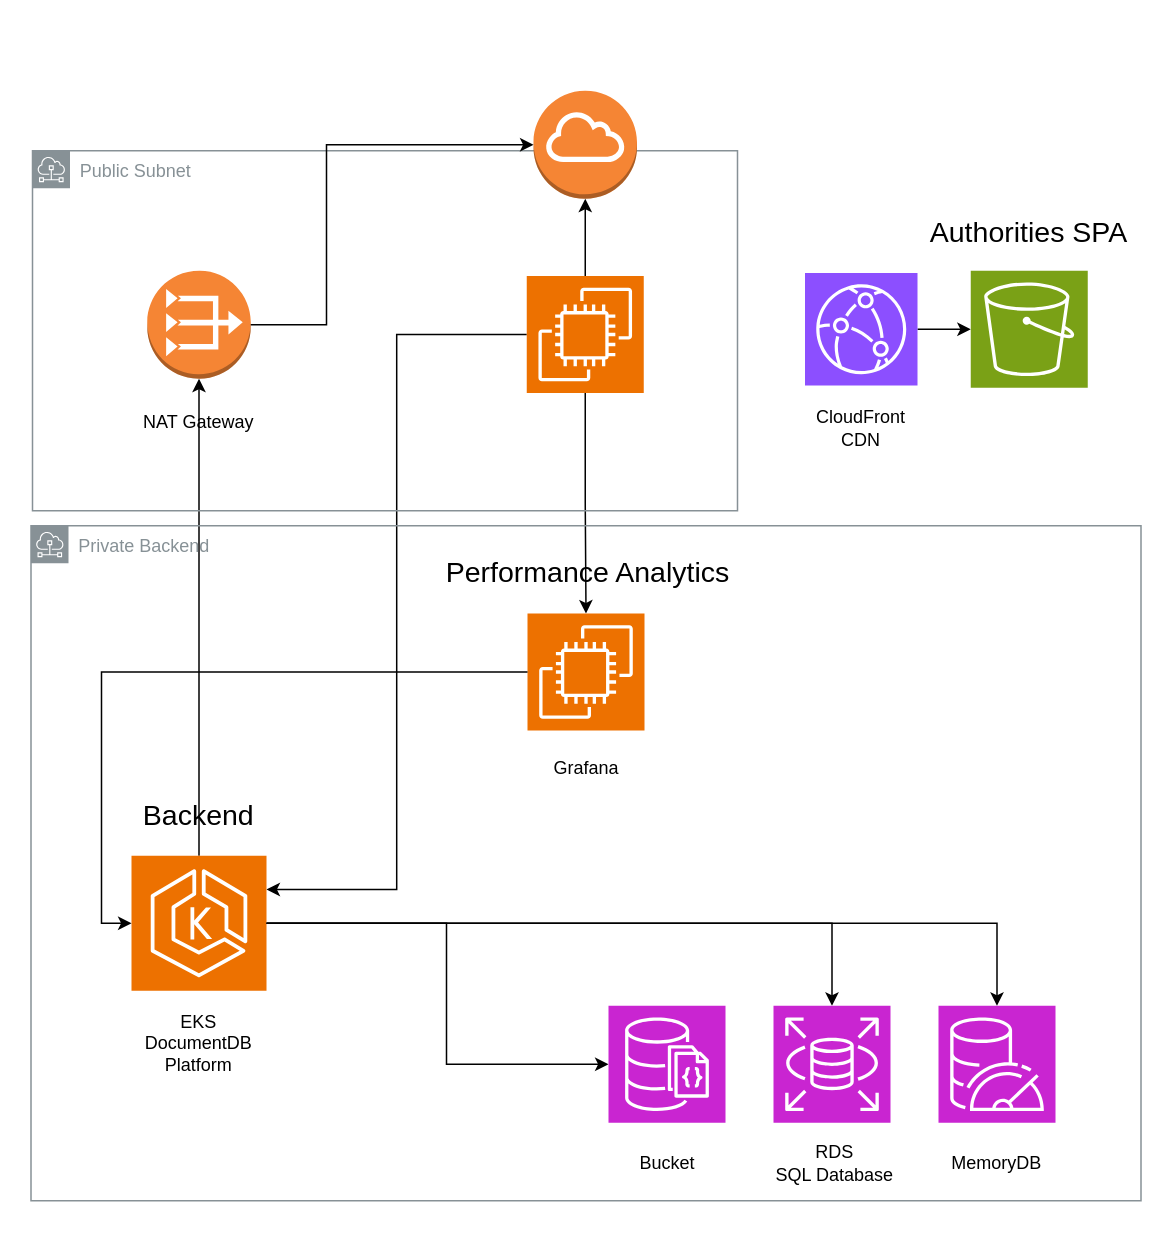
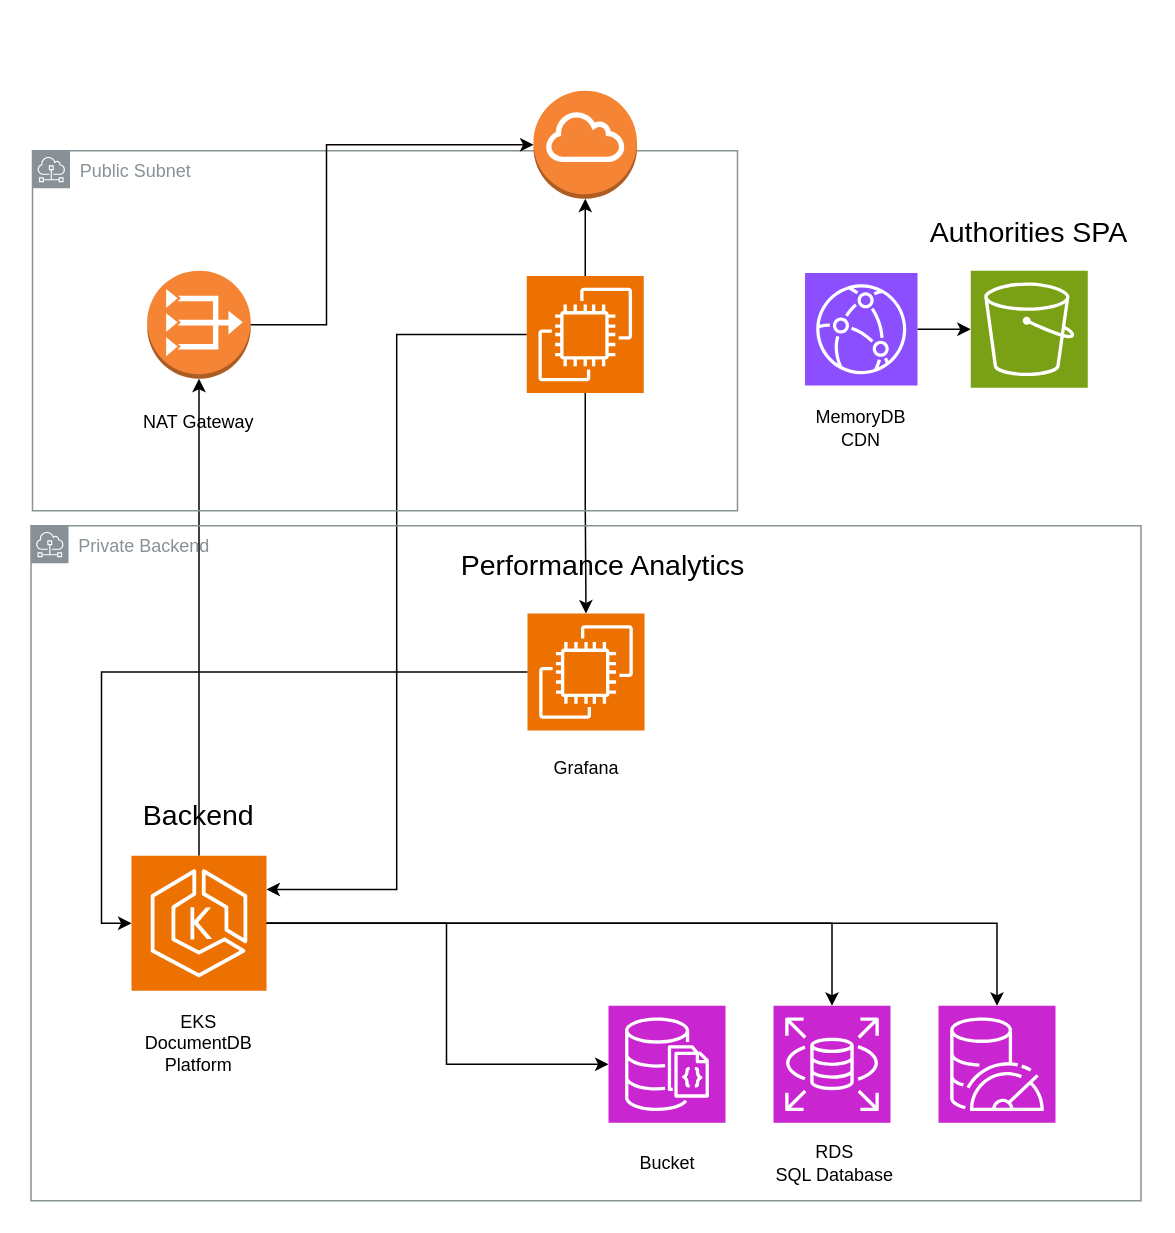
(861, 428) -> (861, 428)
(587, 574) -> (602, 566)
(997, 1163) -> none
